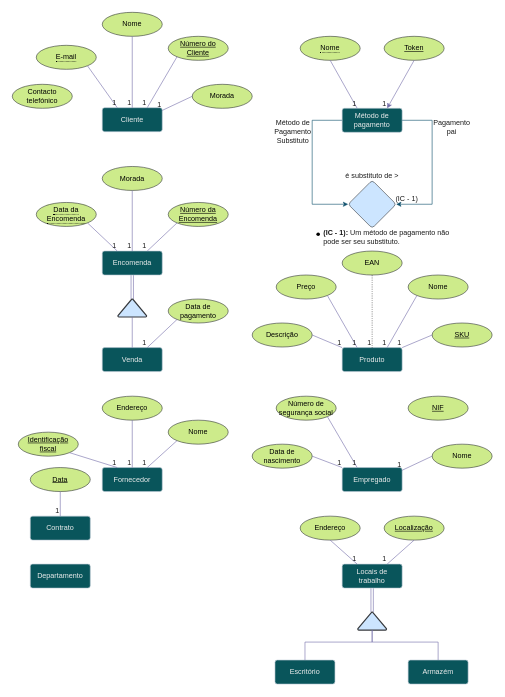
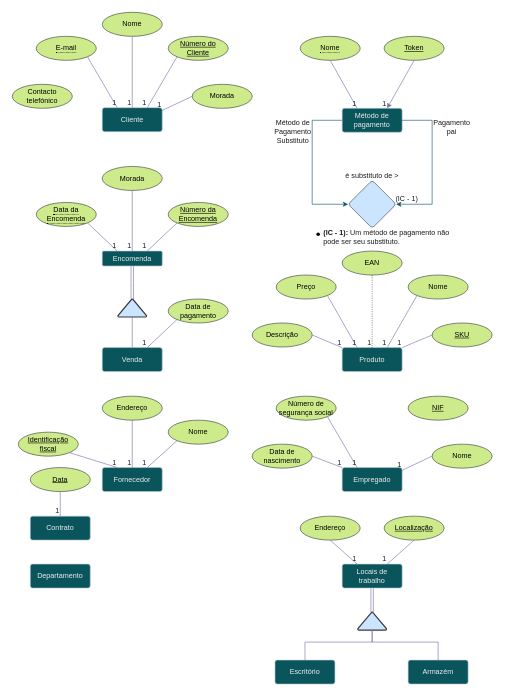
(66, 57) -> (66, 48)
(132, 263) -> (132, 259)
